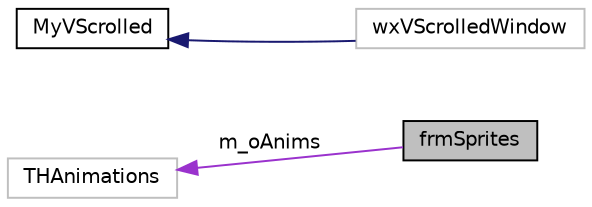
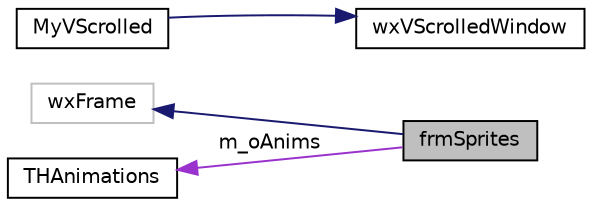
(470, 29) -> (470, 29)
(272, 42) -> (252, 15)
none -> (92, 103)
(92, 178) -> (92, 178)
